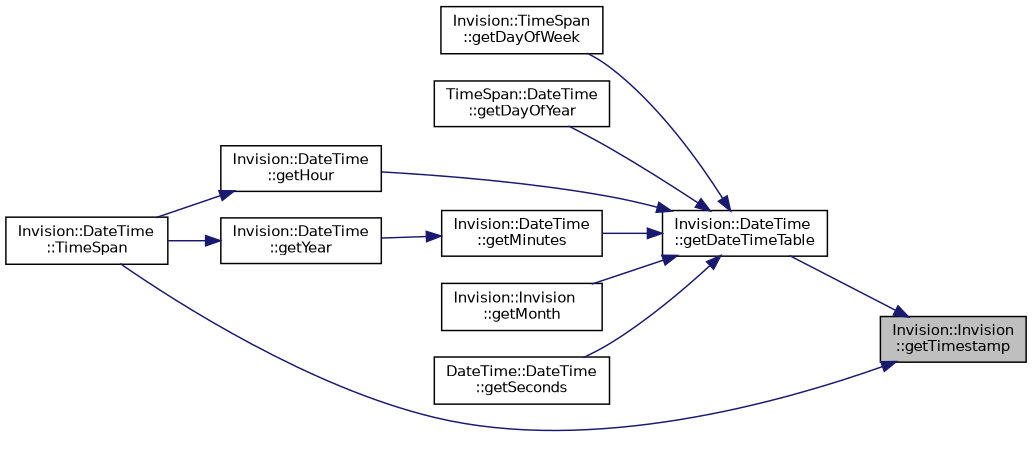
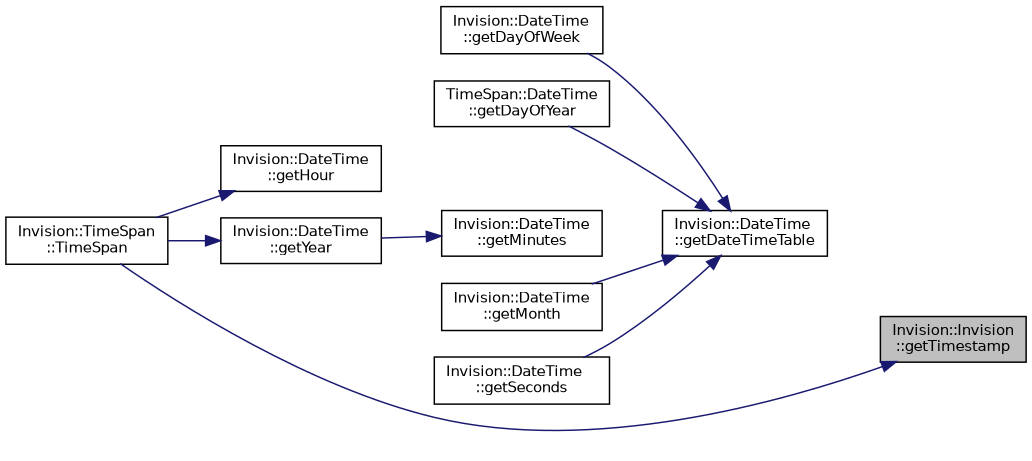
(522, 30) -> (522, 30)
(520, 184) -> none
(625, 233) -> none
(87, 241) -> (87, 241)
(842, 283) -> none
(522, 307) -> (522, 307)
(522, 381) -> (522, 381)
